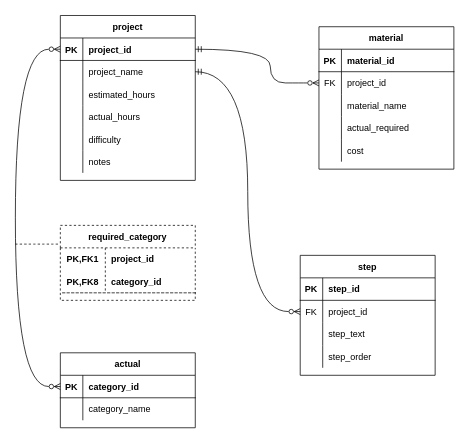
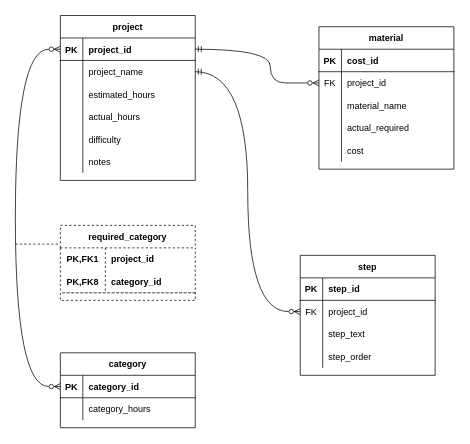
(371, 61) -> (364, 61)
(128, 365) -> (128, 365)
(121, 410) -> (124, 410)
